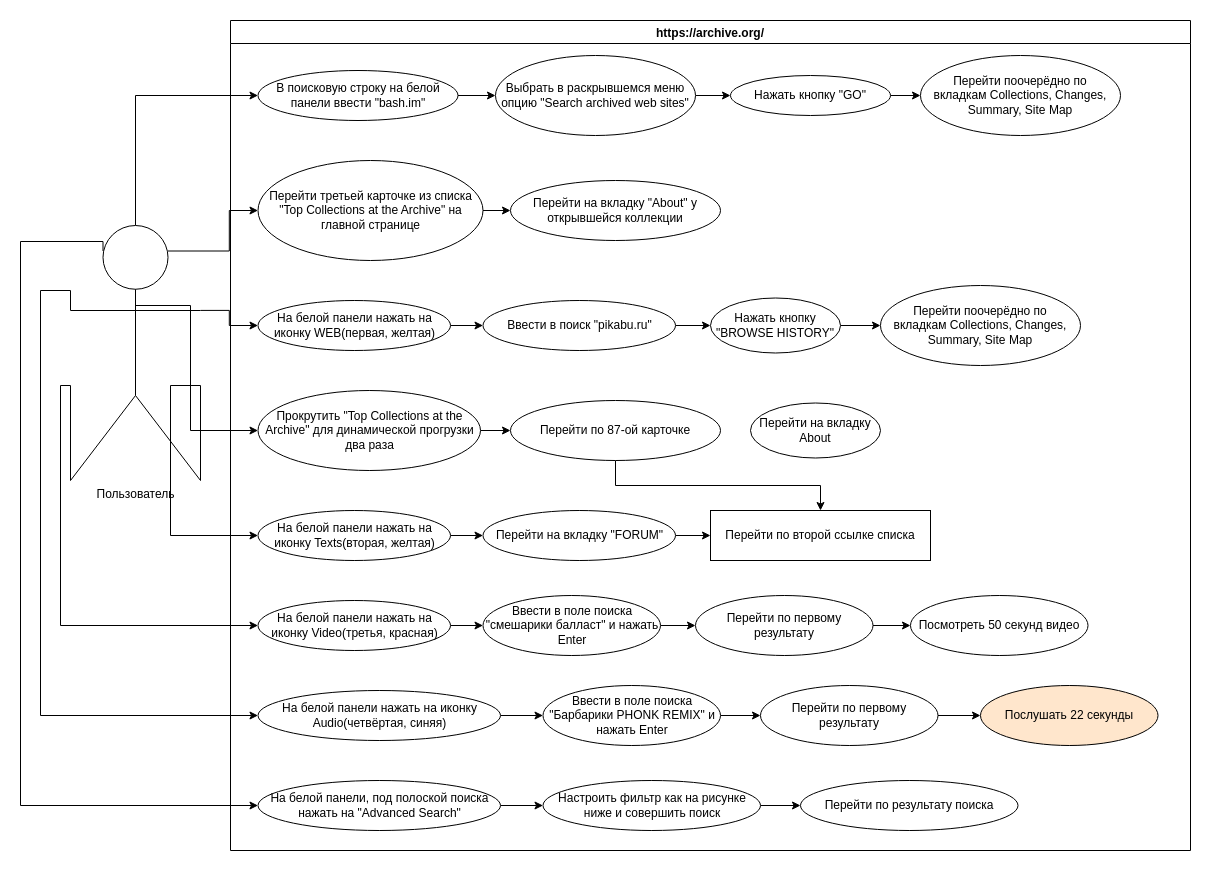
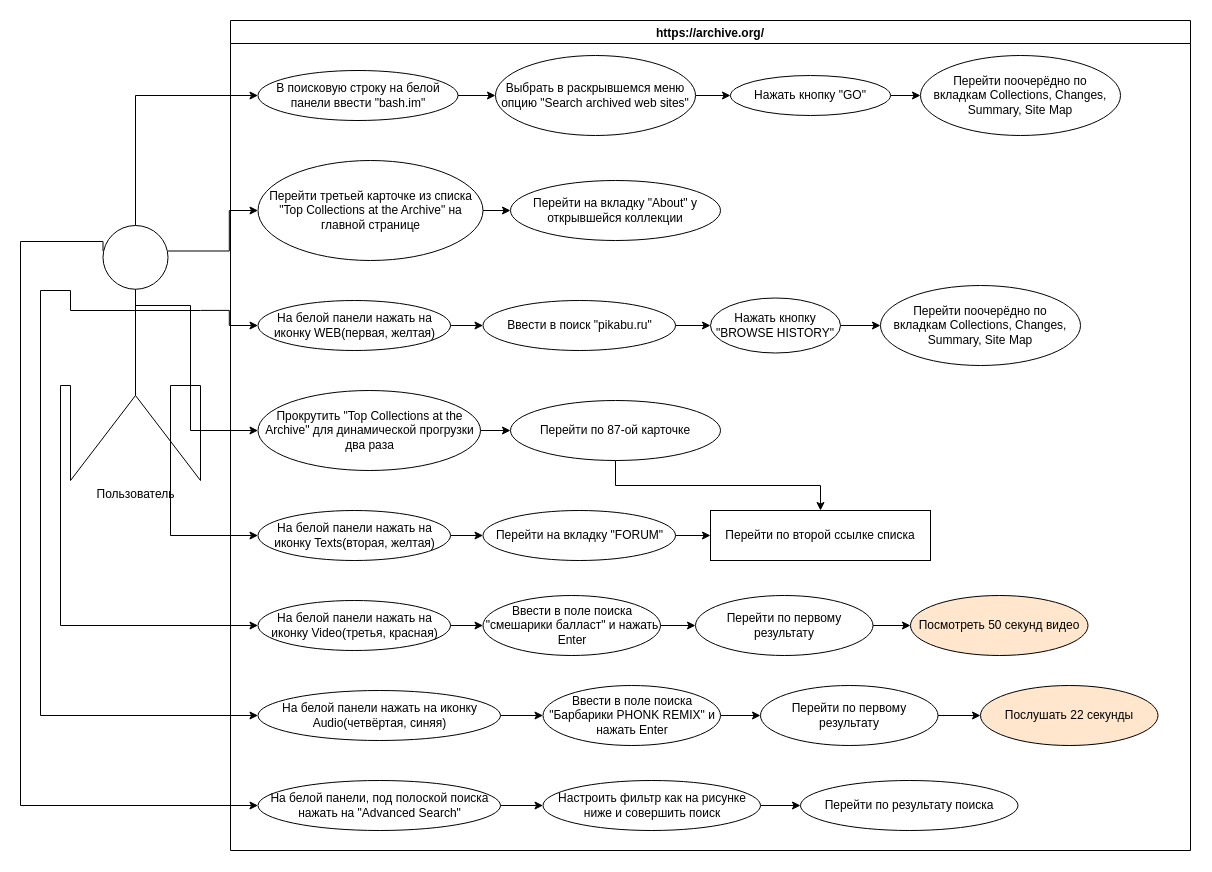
(816, 431) -> none
(999, 626) -> (999, 626)
